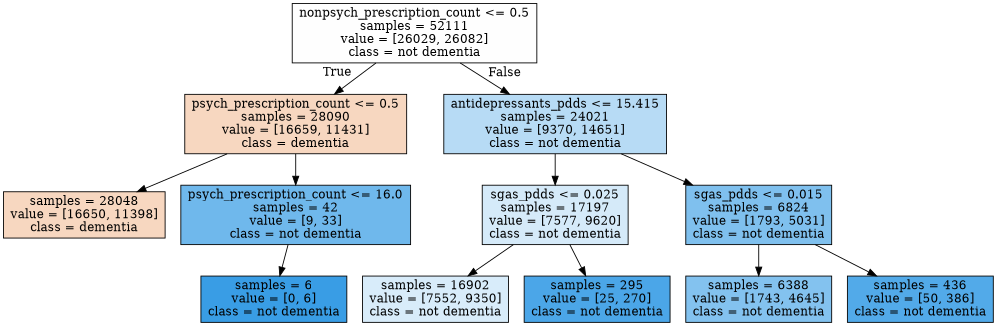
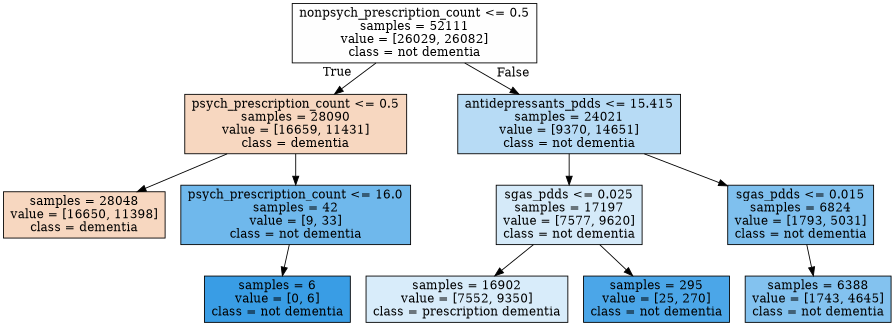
(435, 299) -> (467, 299)
(920, 299) -> none
